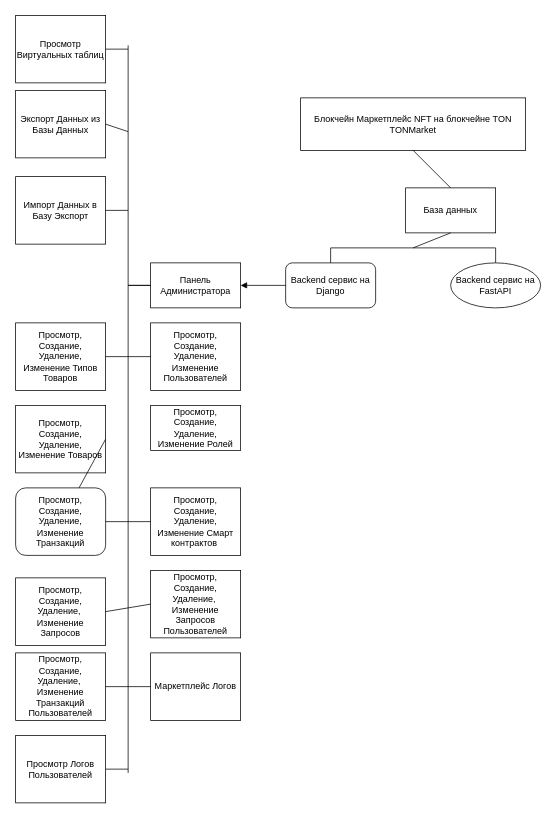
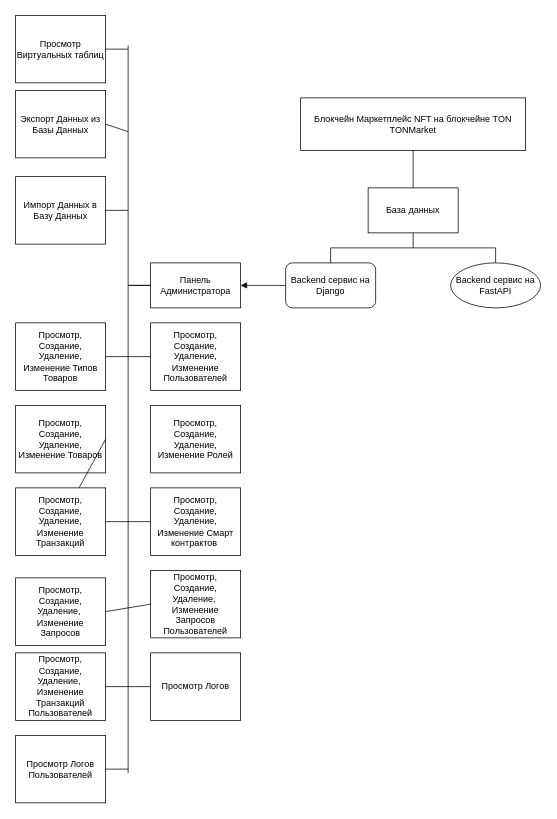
(60, 210) -> (60, 210)
(450, 210) -> (413, 210)
(195, 428) -> (195, 439)
(60, 522) -> (60, 522)
(195, 687) -> (195, 687)
